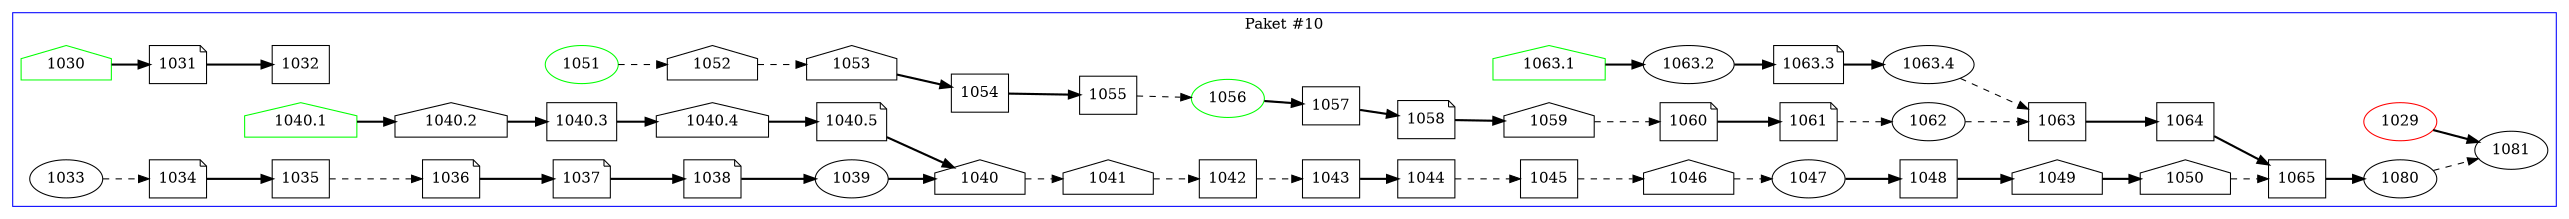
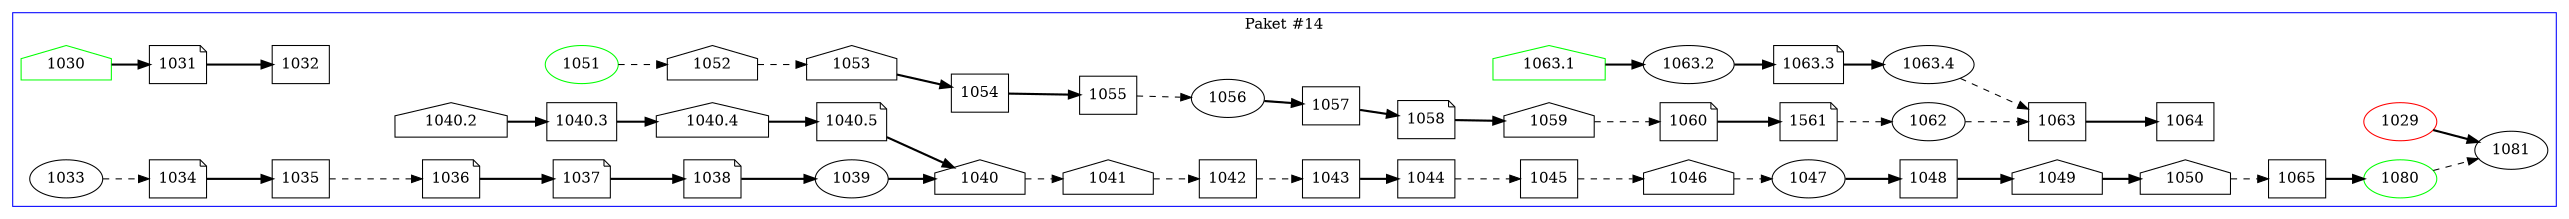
(1284, 25) -> (1284, 25)
(1228, 98) -> (1228, 98)
(301, 122) -> none
(1809, 122) -> (1809, 122)
(2236, 148) -> none
(2400, 179) -> (2400, 179)
